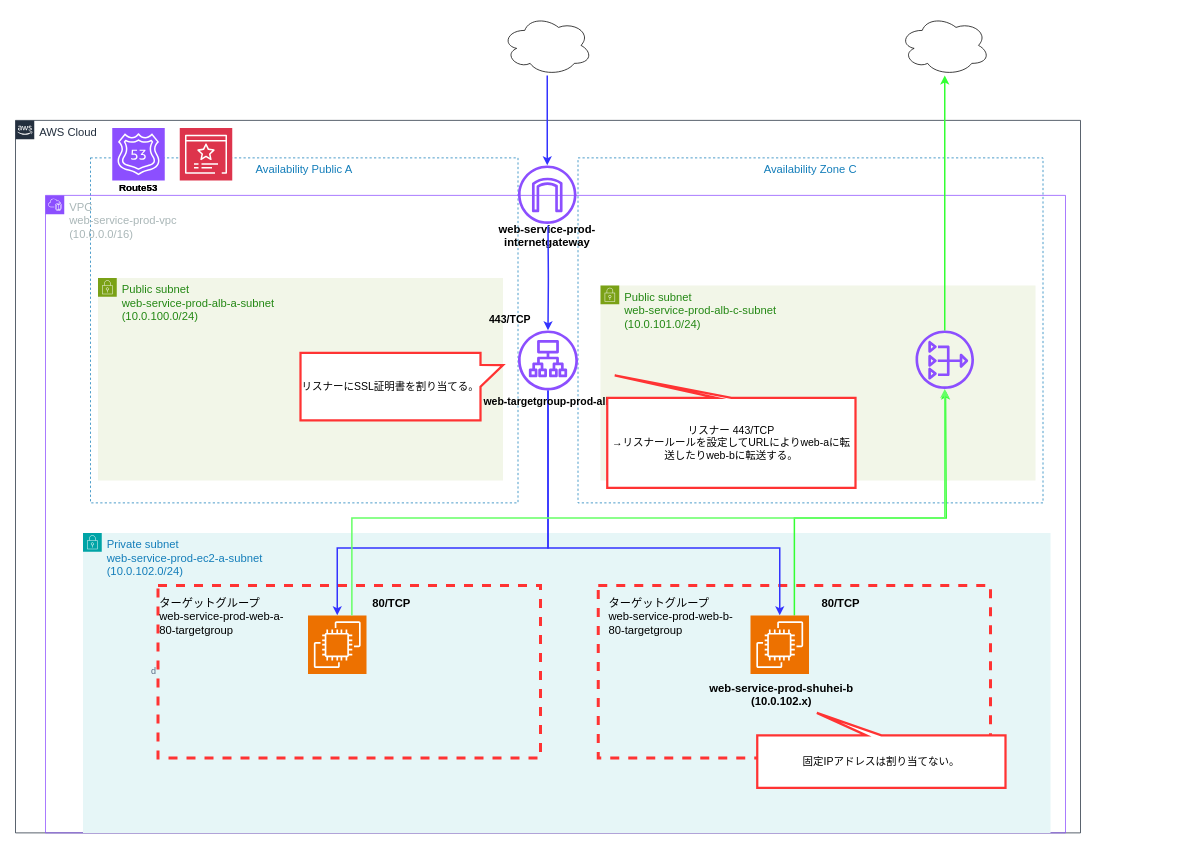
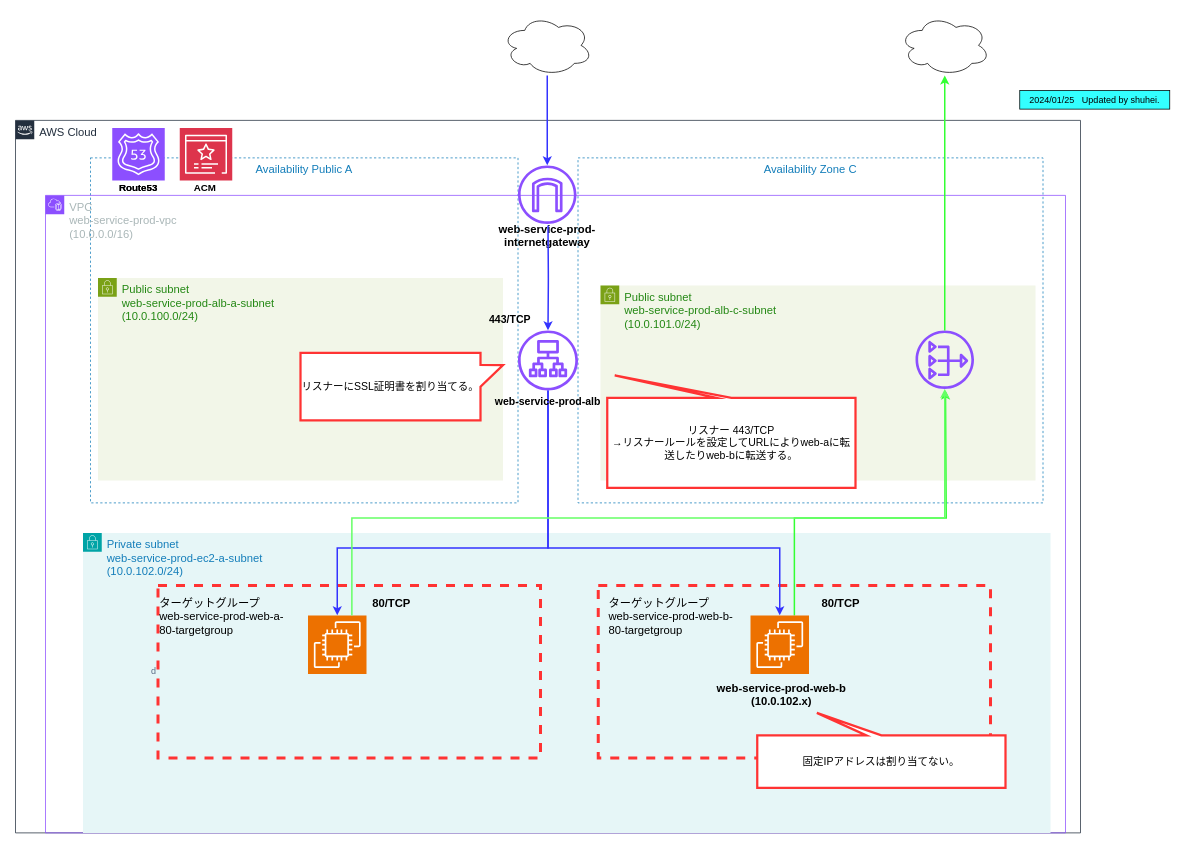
none -> (1095, 100)
none -> (205, 188)
(548, 402) -> (548, 402)
(782, 694) -> (782, 694)
